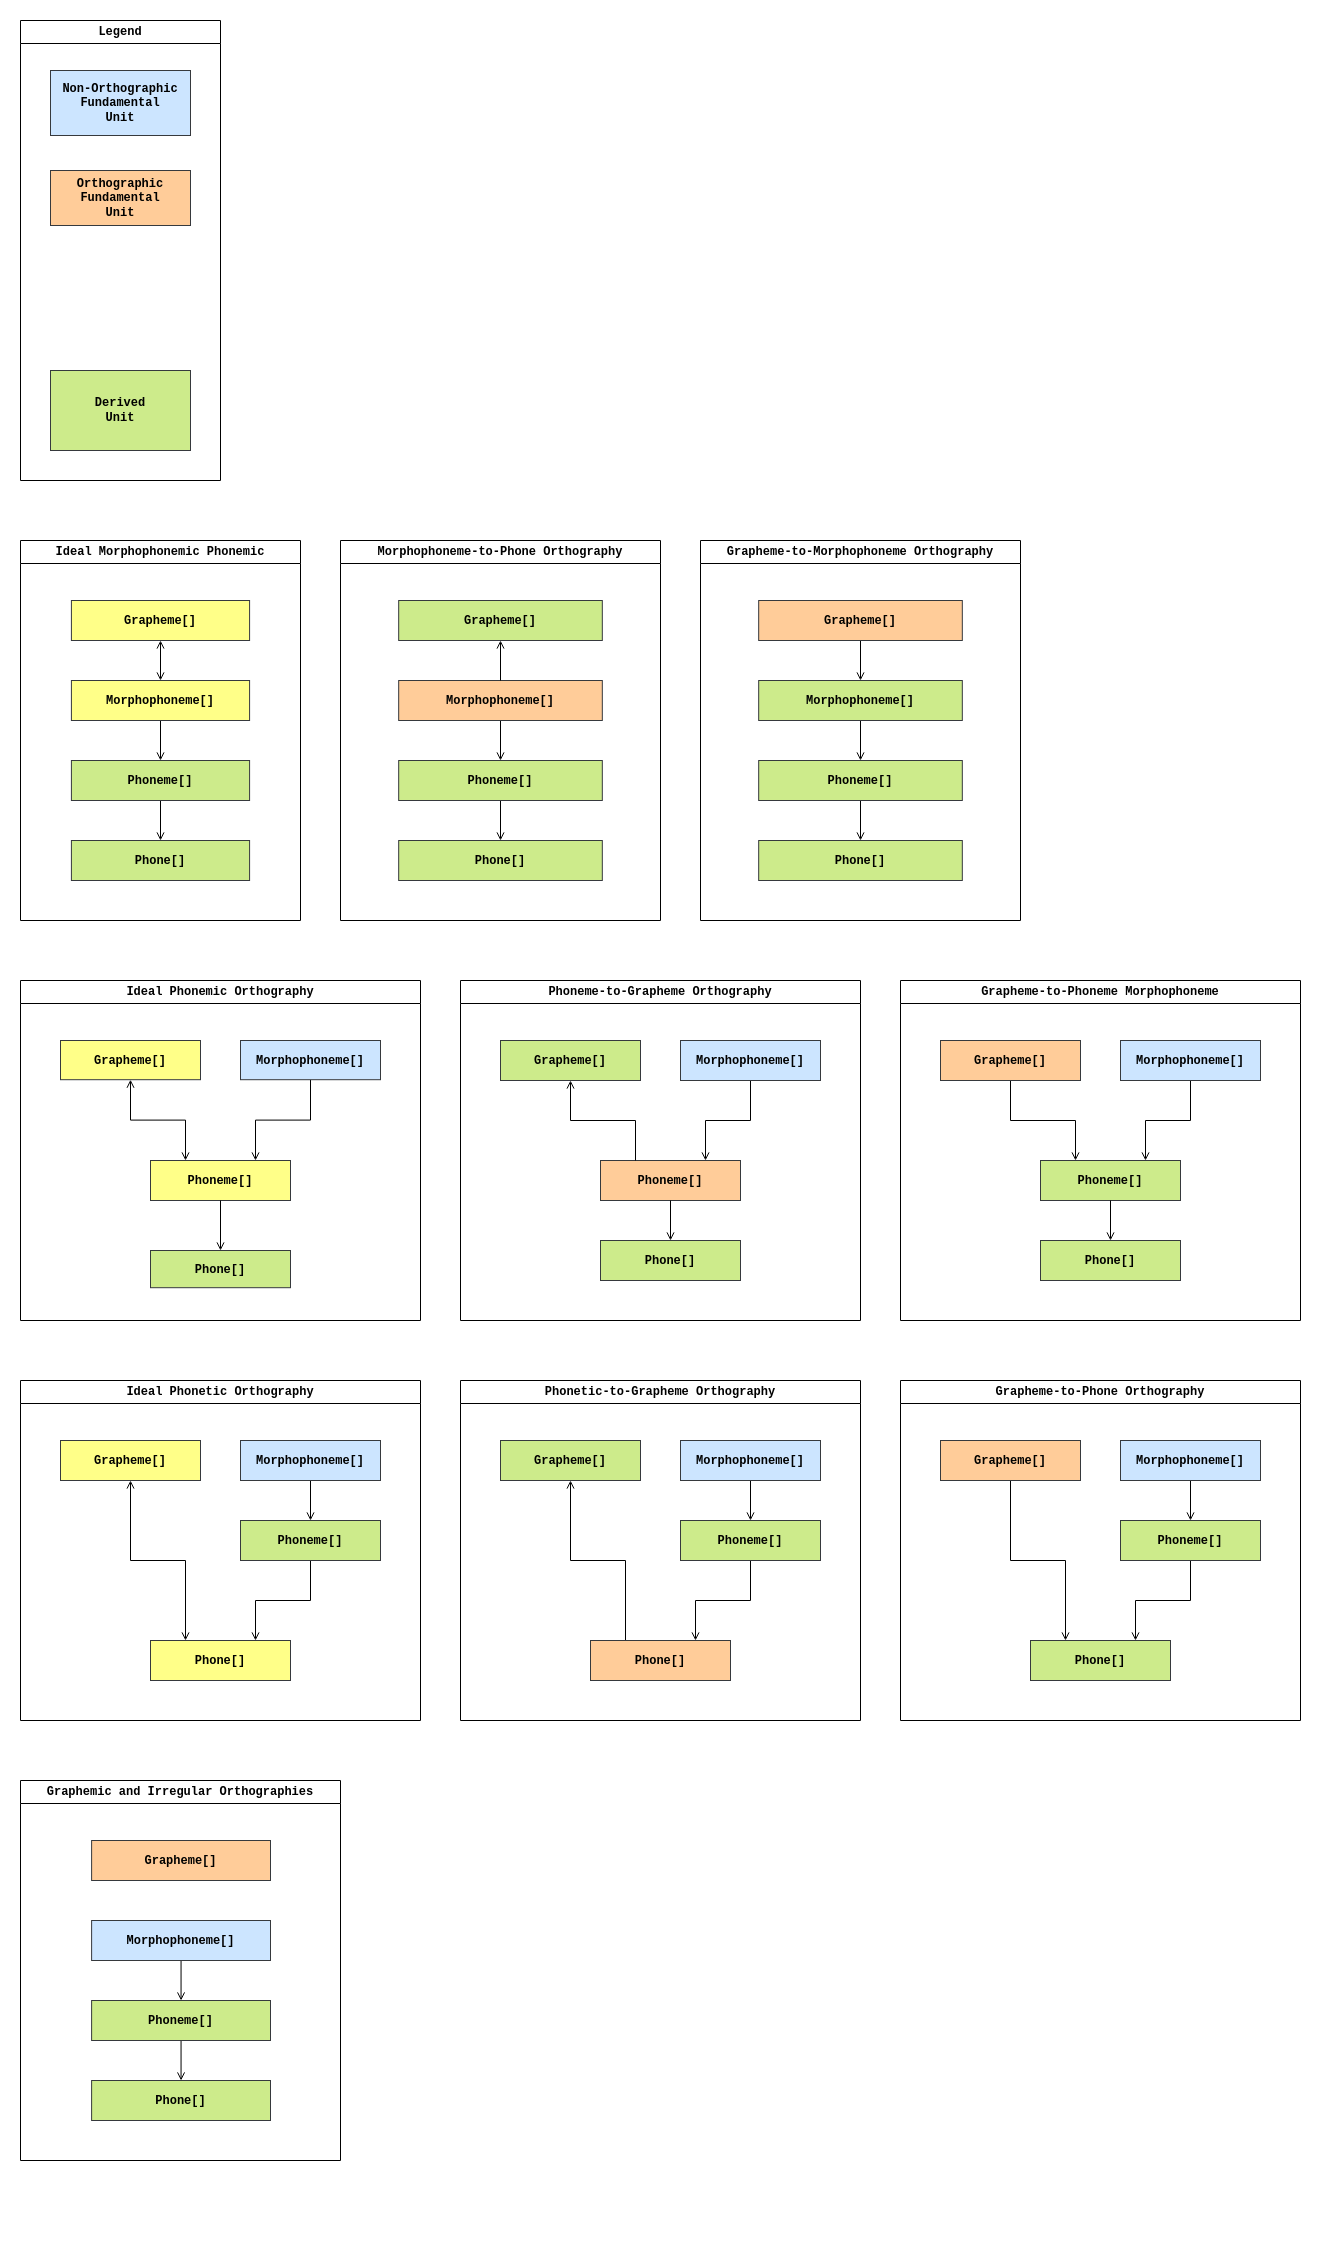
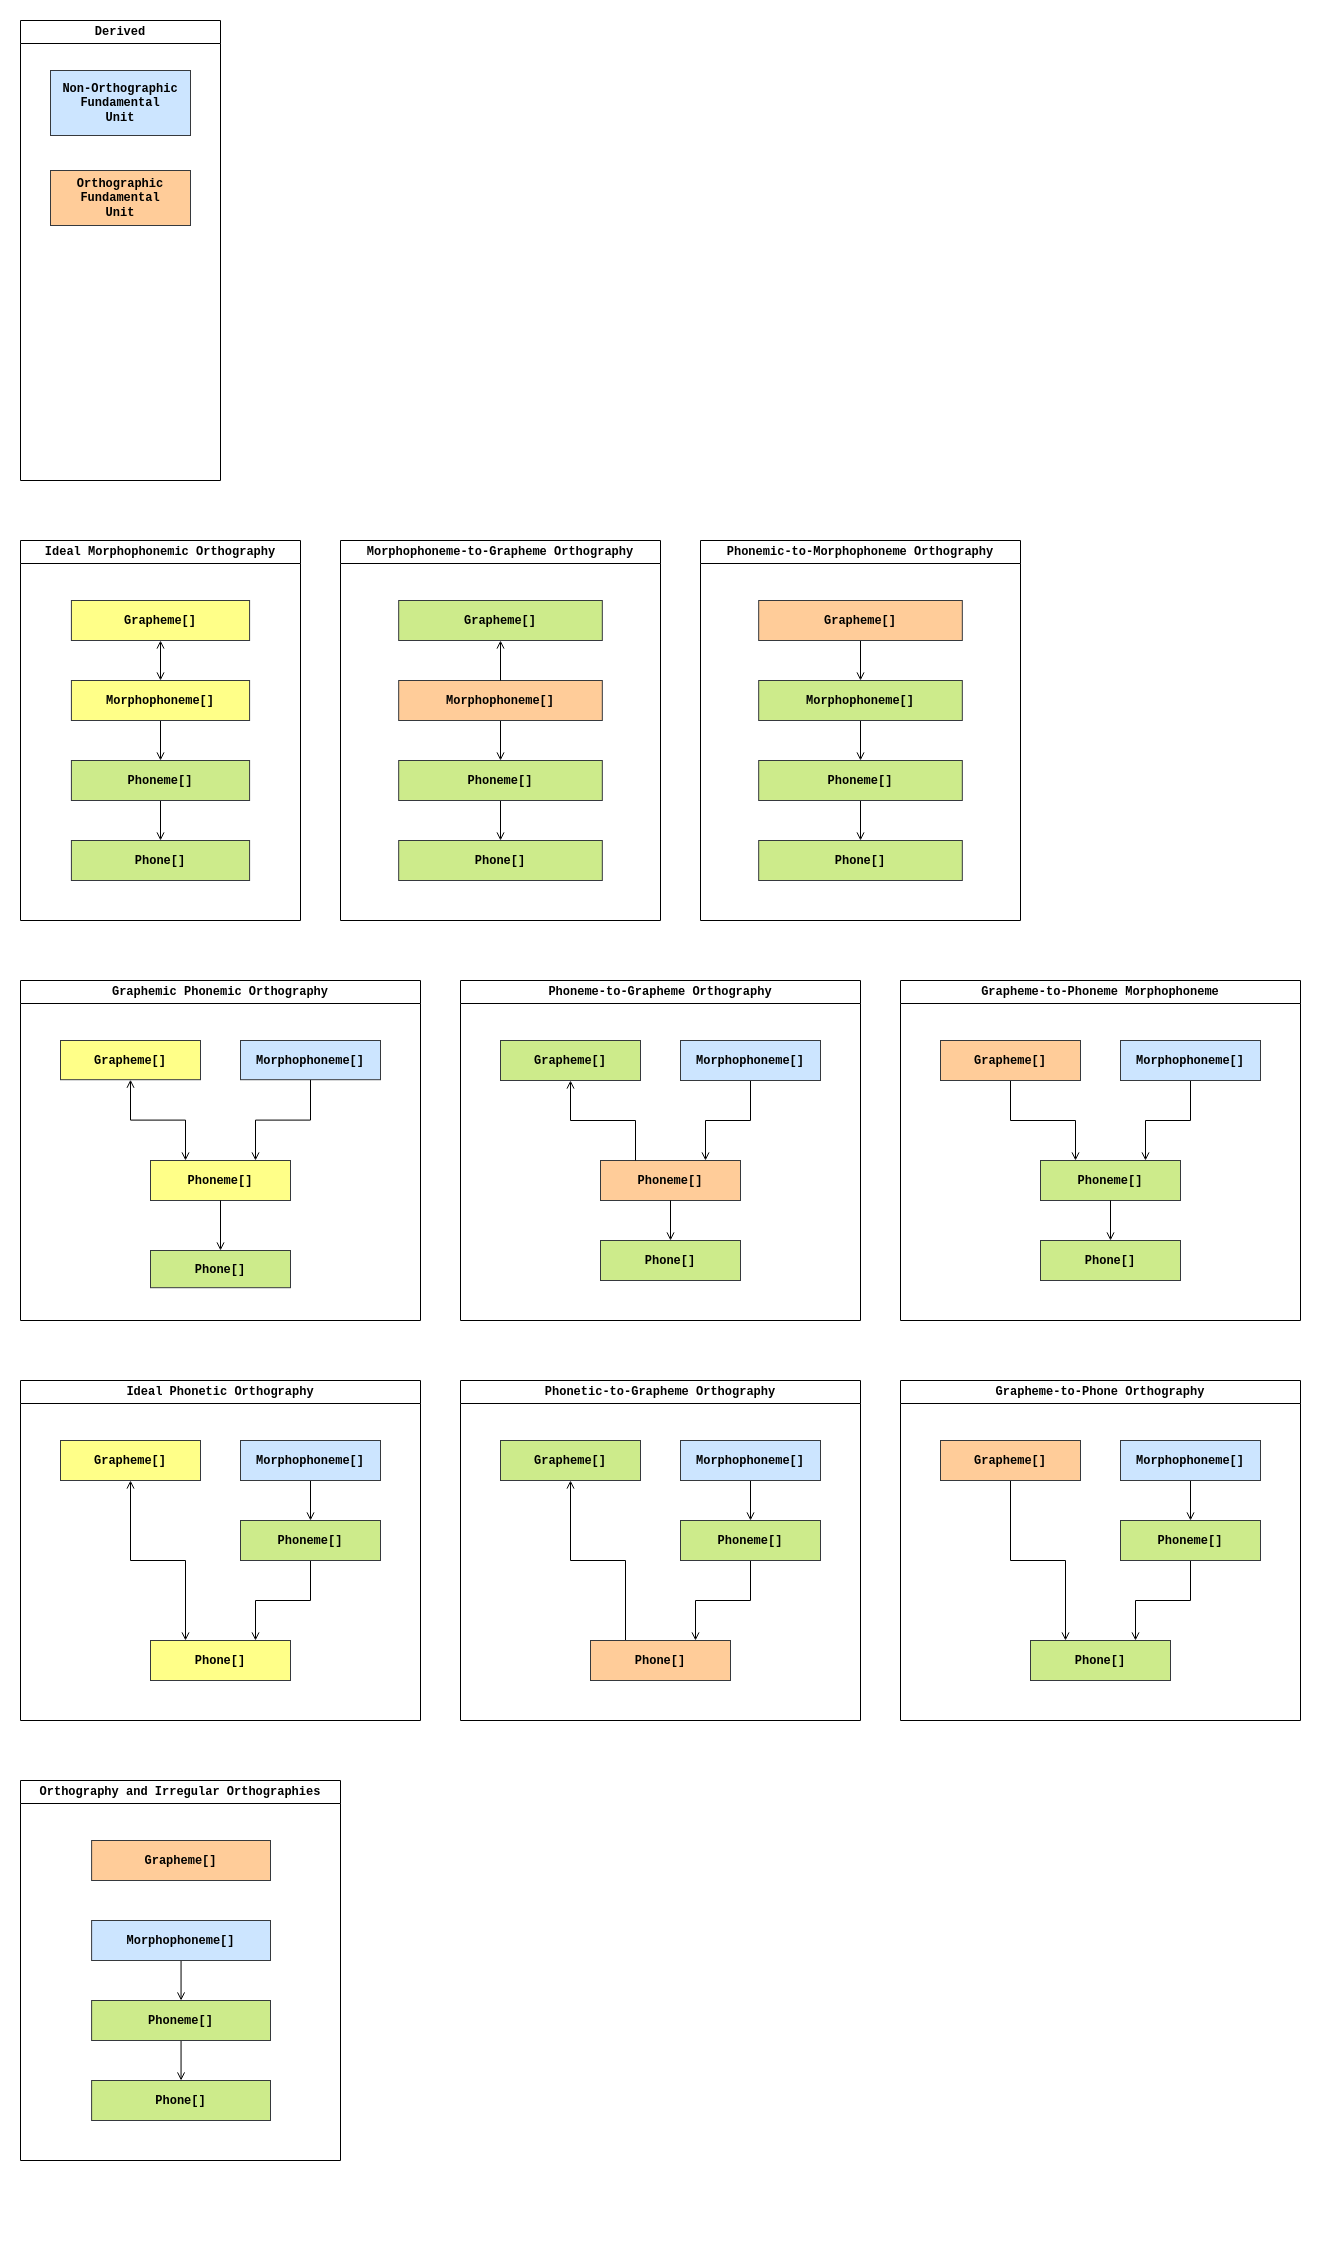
(121, 33) -> (121, 33)
(121, 411) -> none
(161, 553) -> (161, 553)
(501, 553) -> (501, 553)
(861, 553) -> (861, 553)
(221, 993) -> (221, 993)
(181, 1793) -> (181, 1793)
